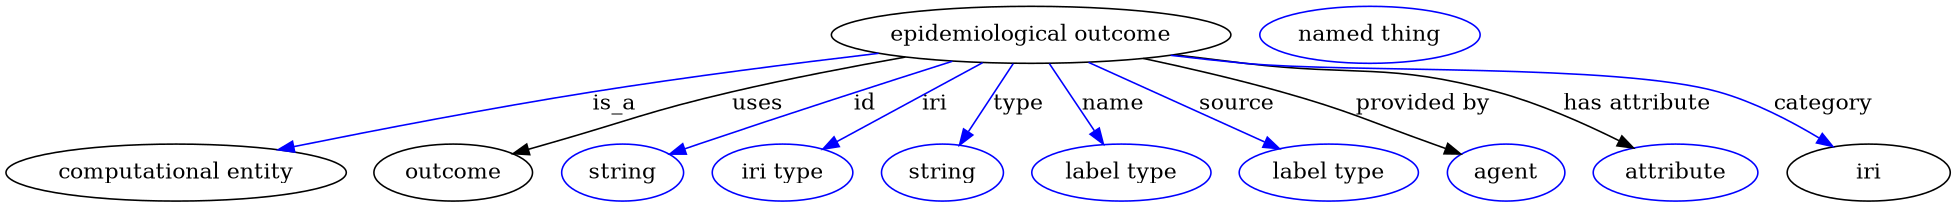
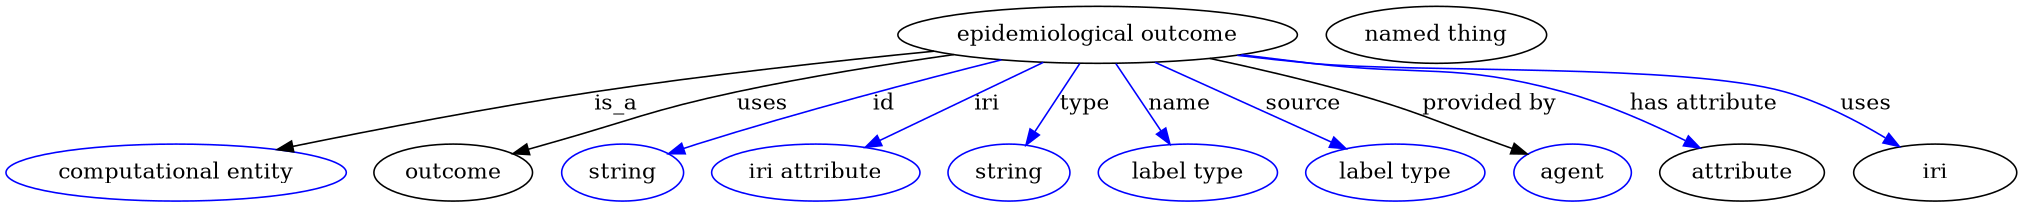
(1370, 35) -> (1436, 35)
(1447, 81) -> (1514, 81)
(585, 93) -> (612, 89)
(1824, 104) -> (1866, 104)
(176, 173) -> (176, 173)
(783, 173) -> (816, 173)
(1675, 173) -> (1742, 173)
